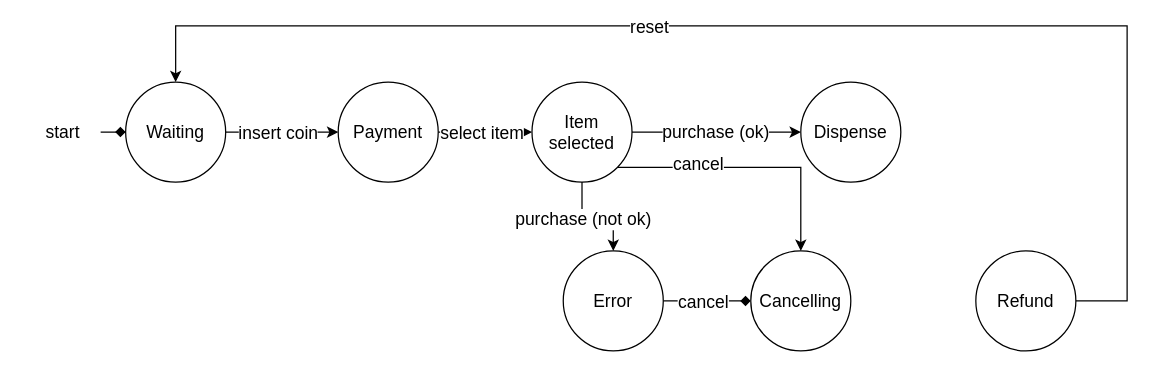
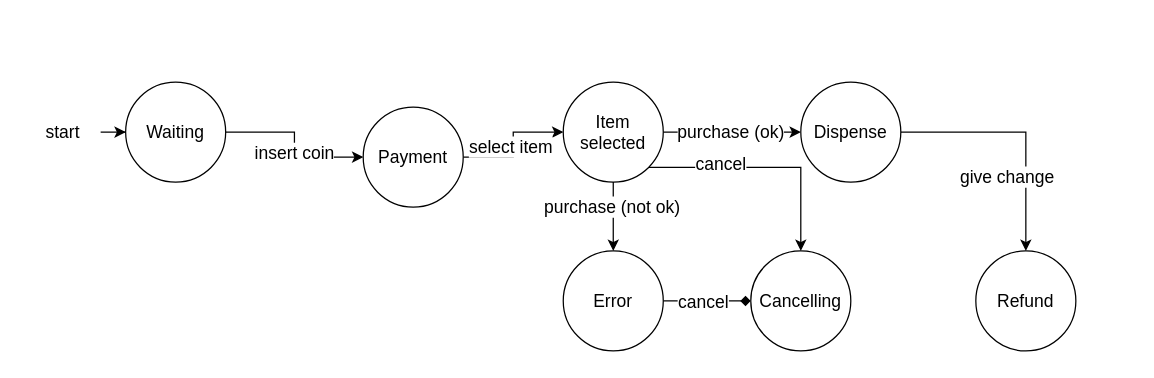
(791, 26) -> none
(115, 132) -> (116, 132)
(388, 132) -> (413, 157)
(582, 132) -> (613, 132)
none -> (1018, 132)
